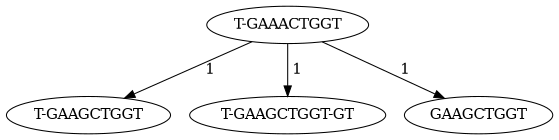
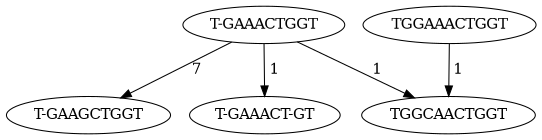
none -> (450, 25)
(208, 70) -> (194, 70)
(288, 115) -> (265, 115)
(479, 115) -> (449, 115)
